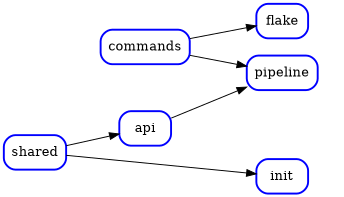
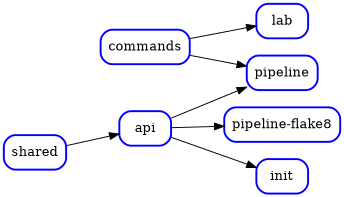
(282, 21) -> (282, 21)
none -> (282, 125)
(156, 164) -> (209, 151)
